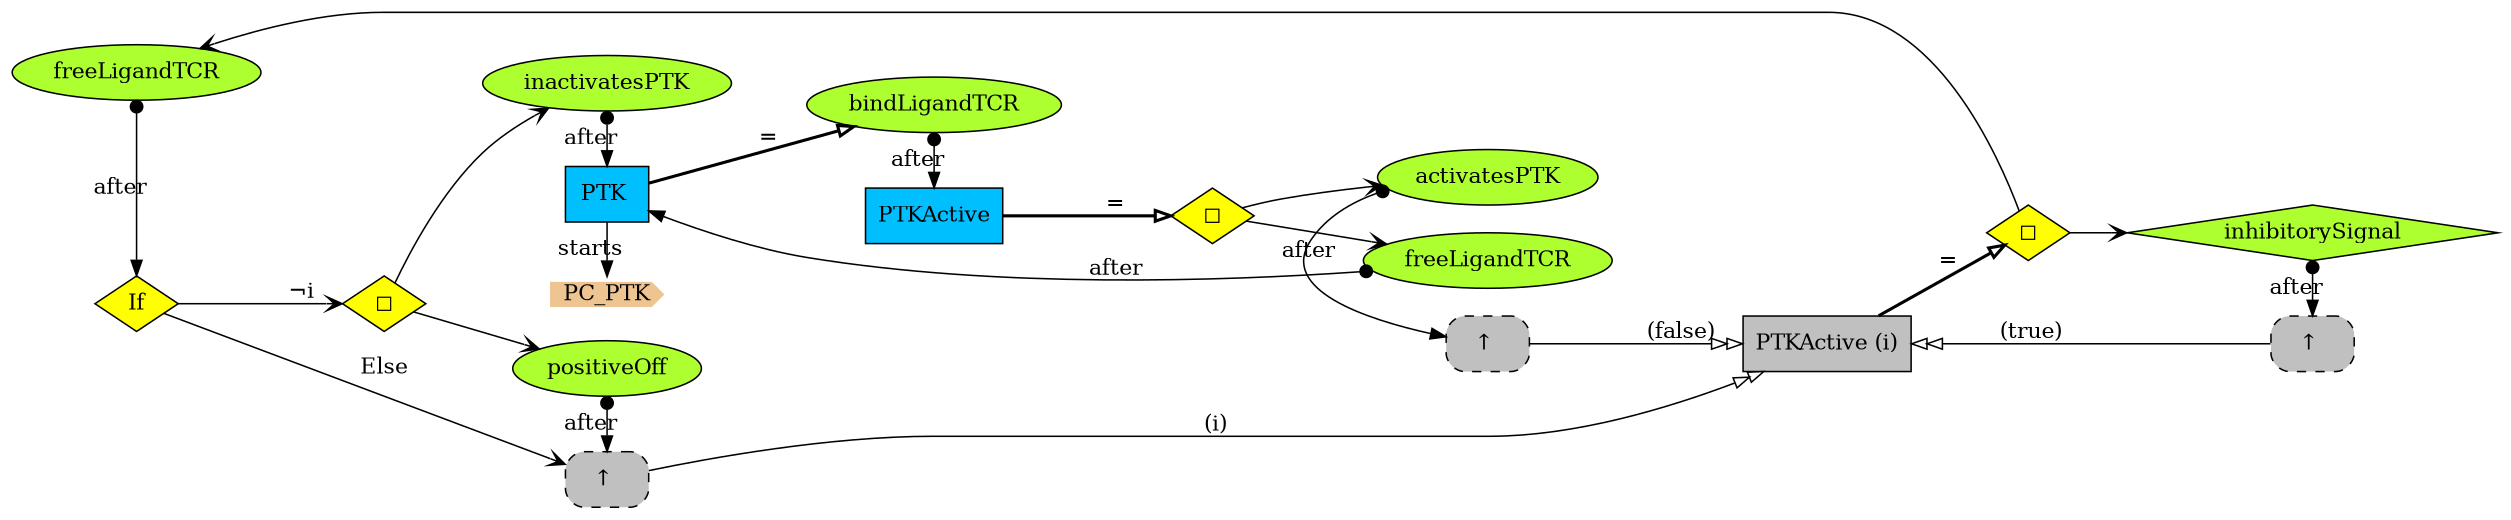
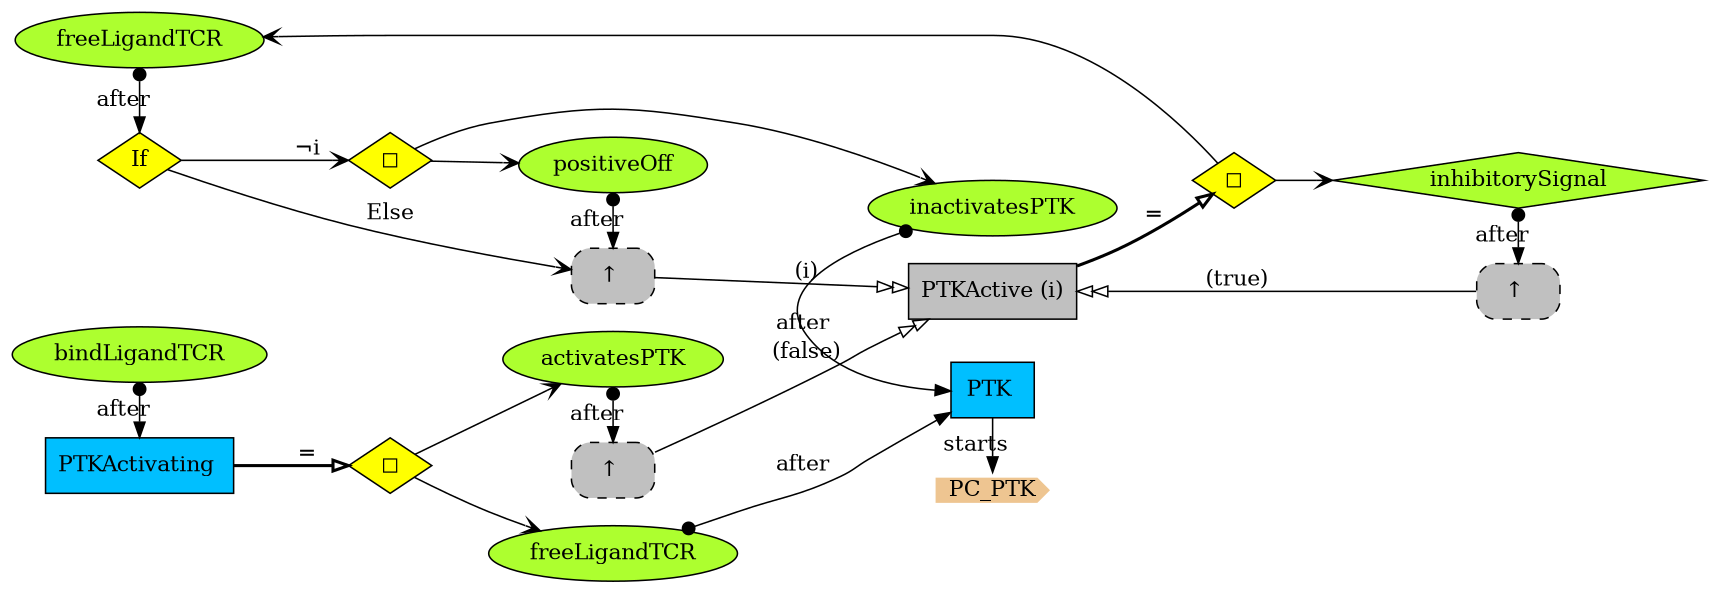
(744, 157) -> none
(934, 216) -> (140, 466)
